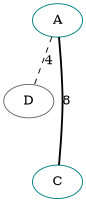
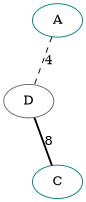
(63, 101) -> (43, 142)
